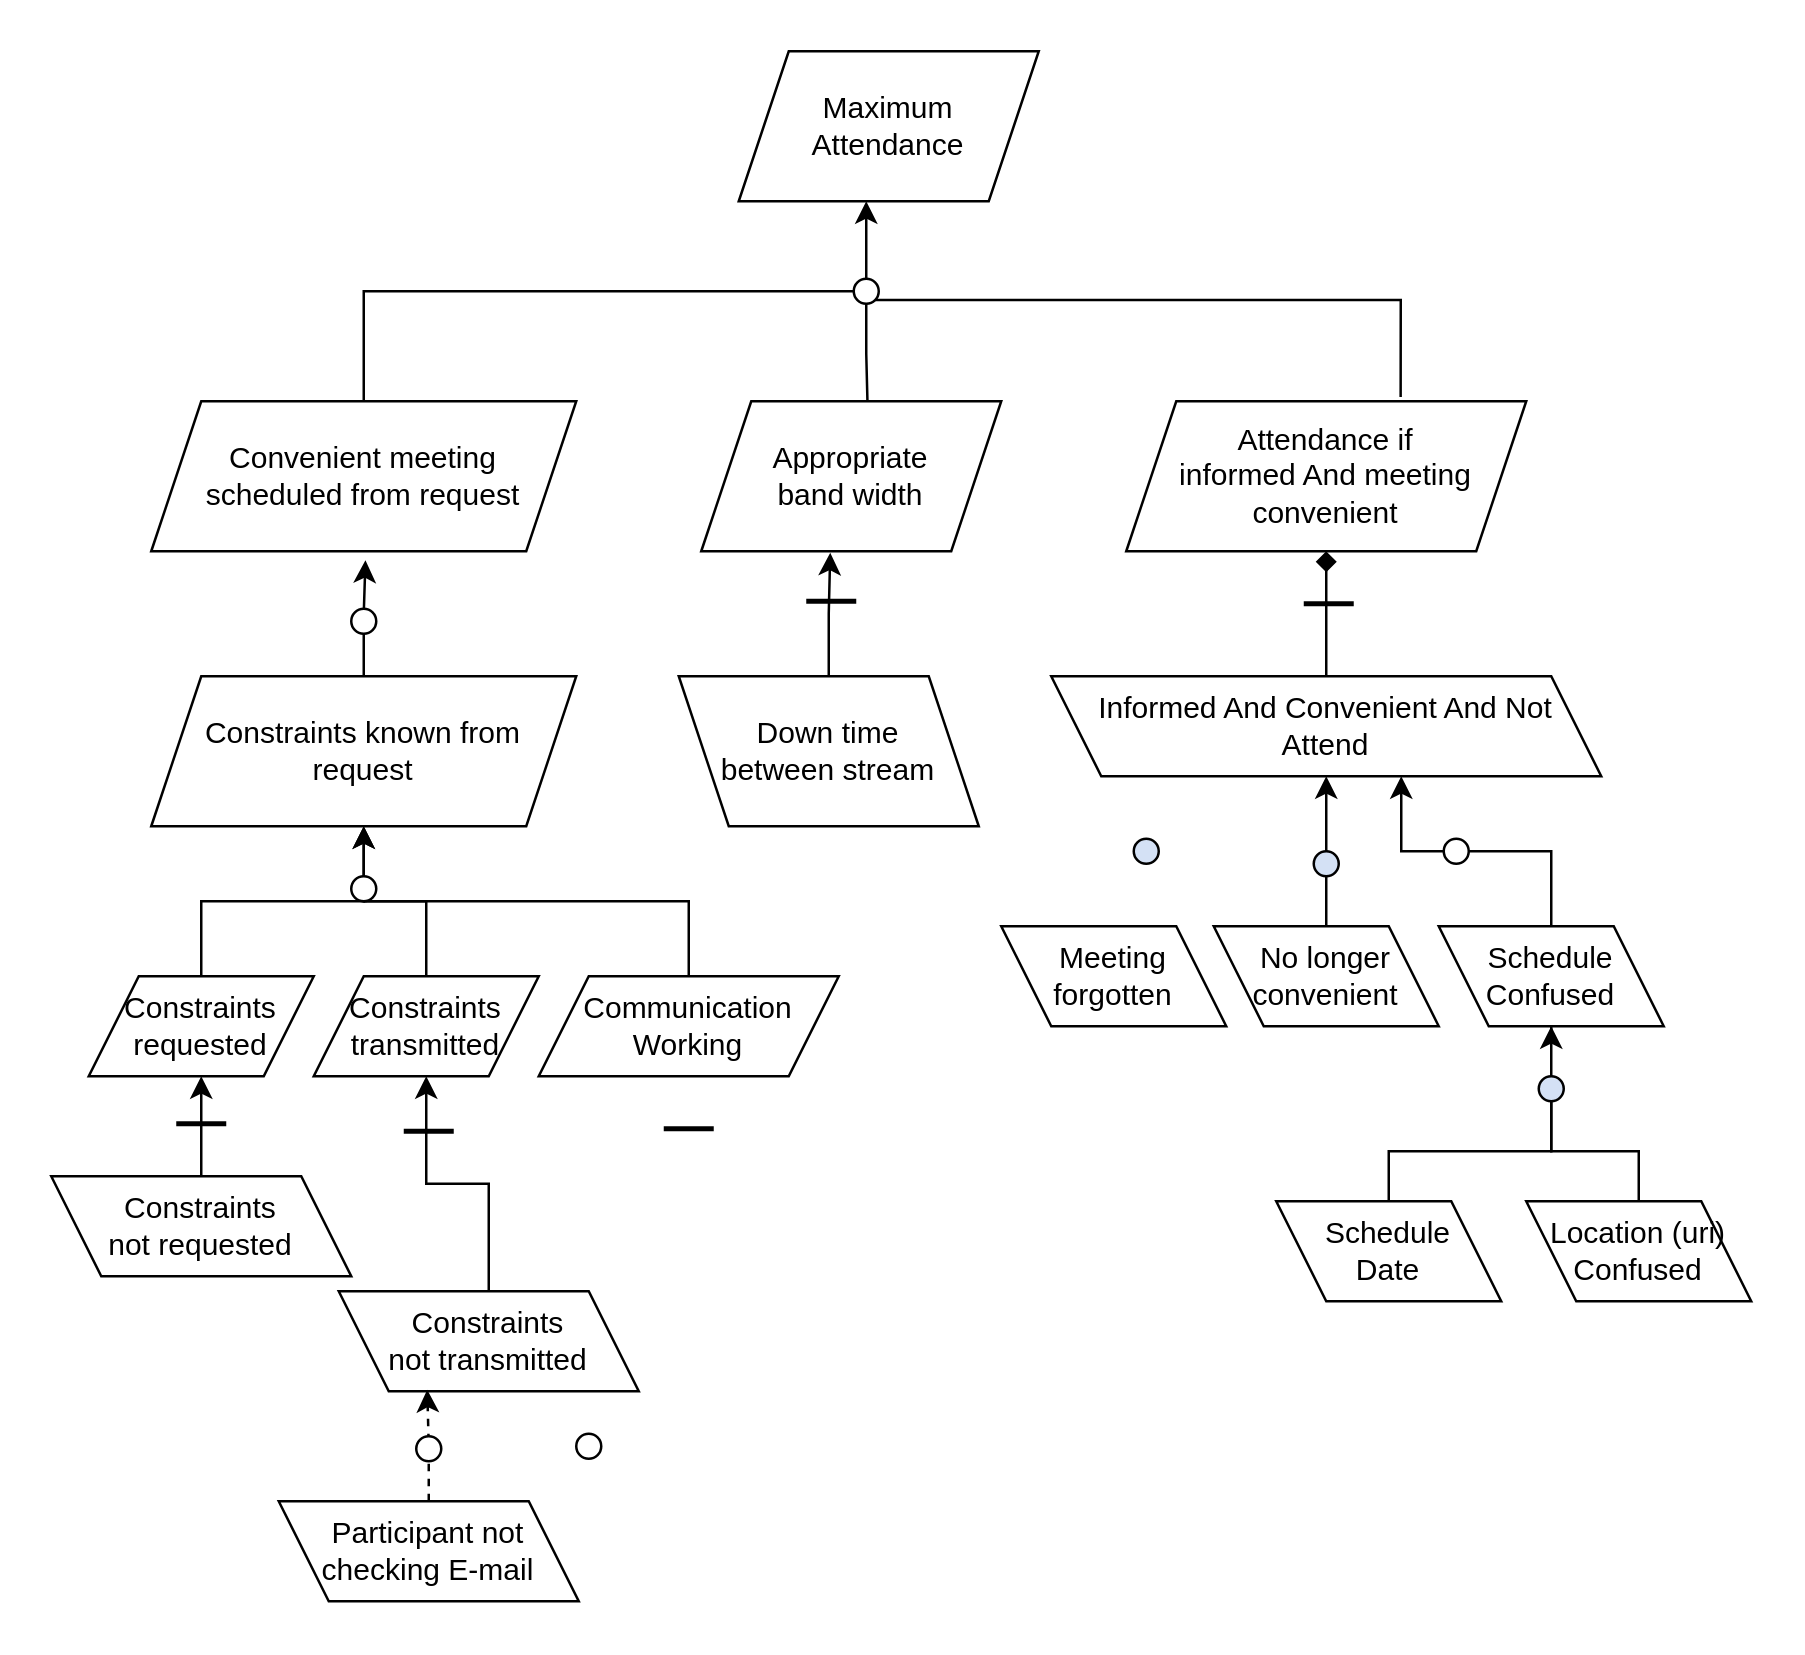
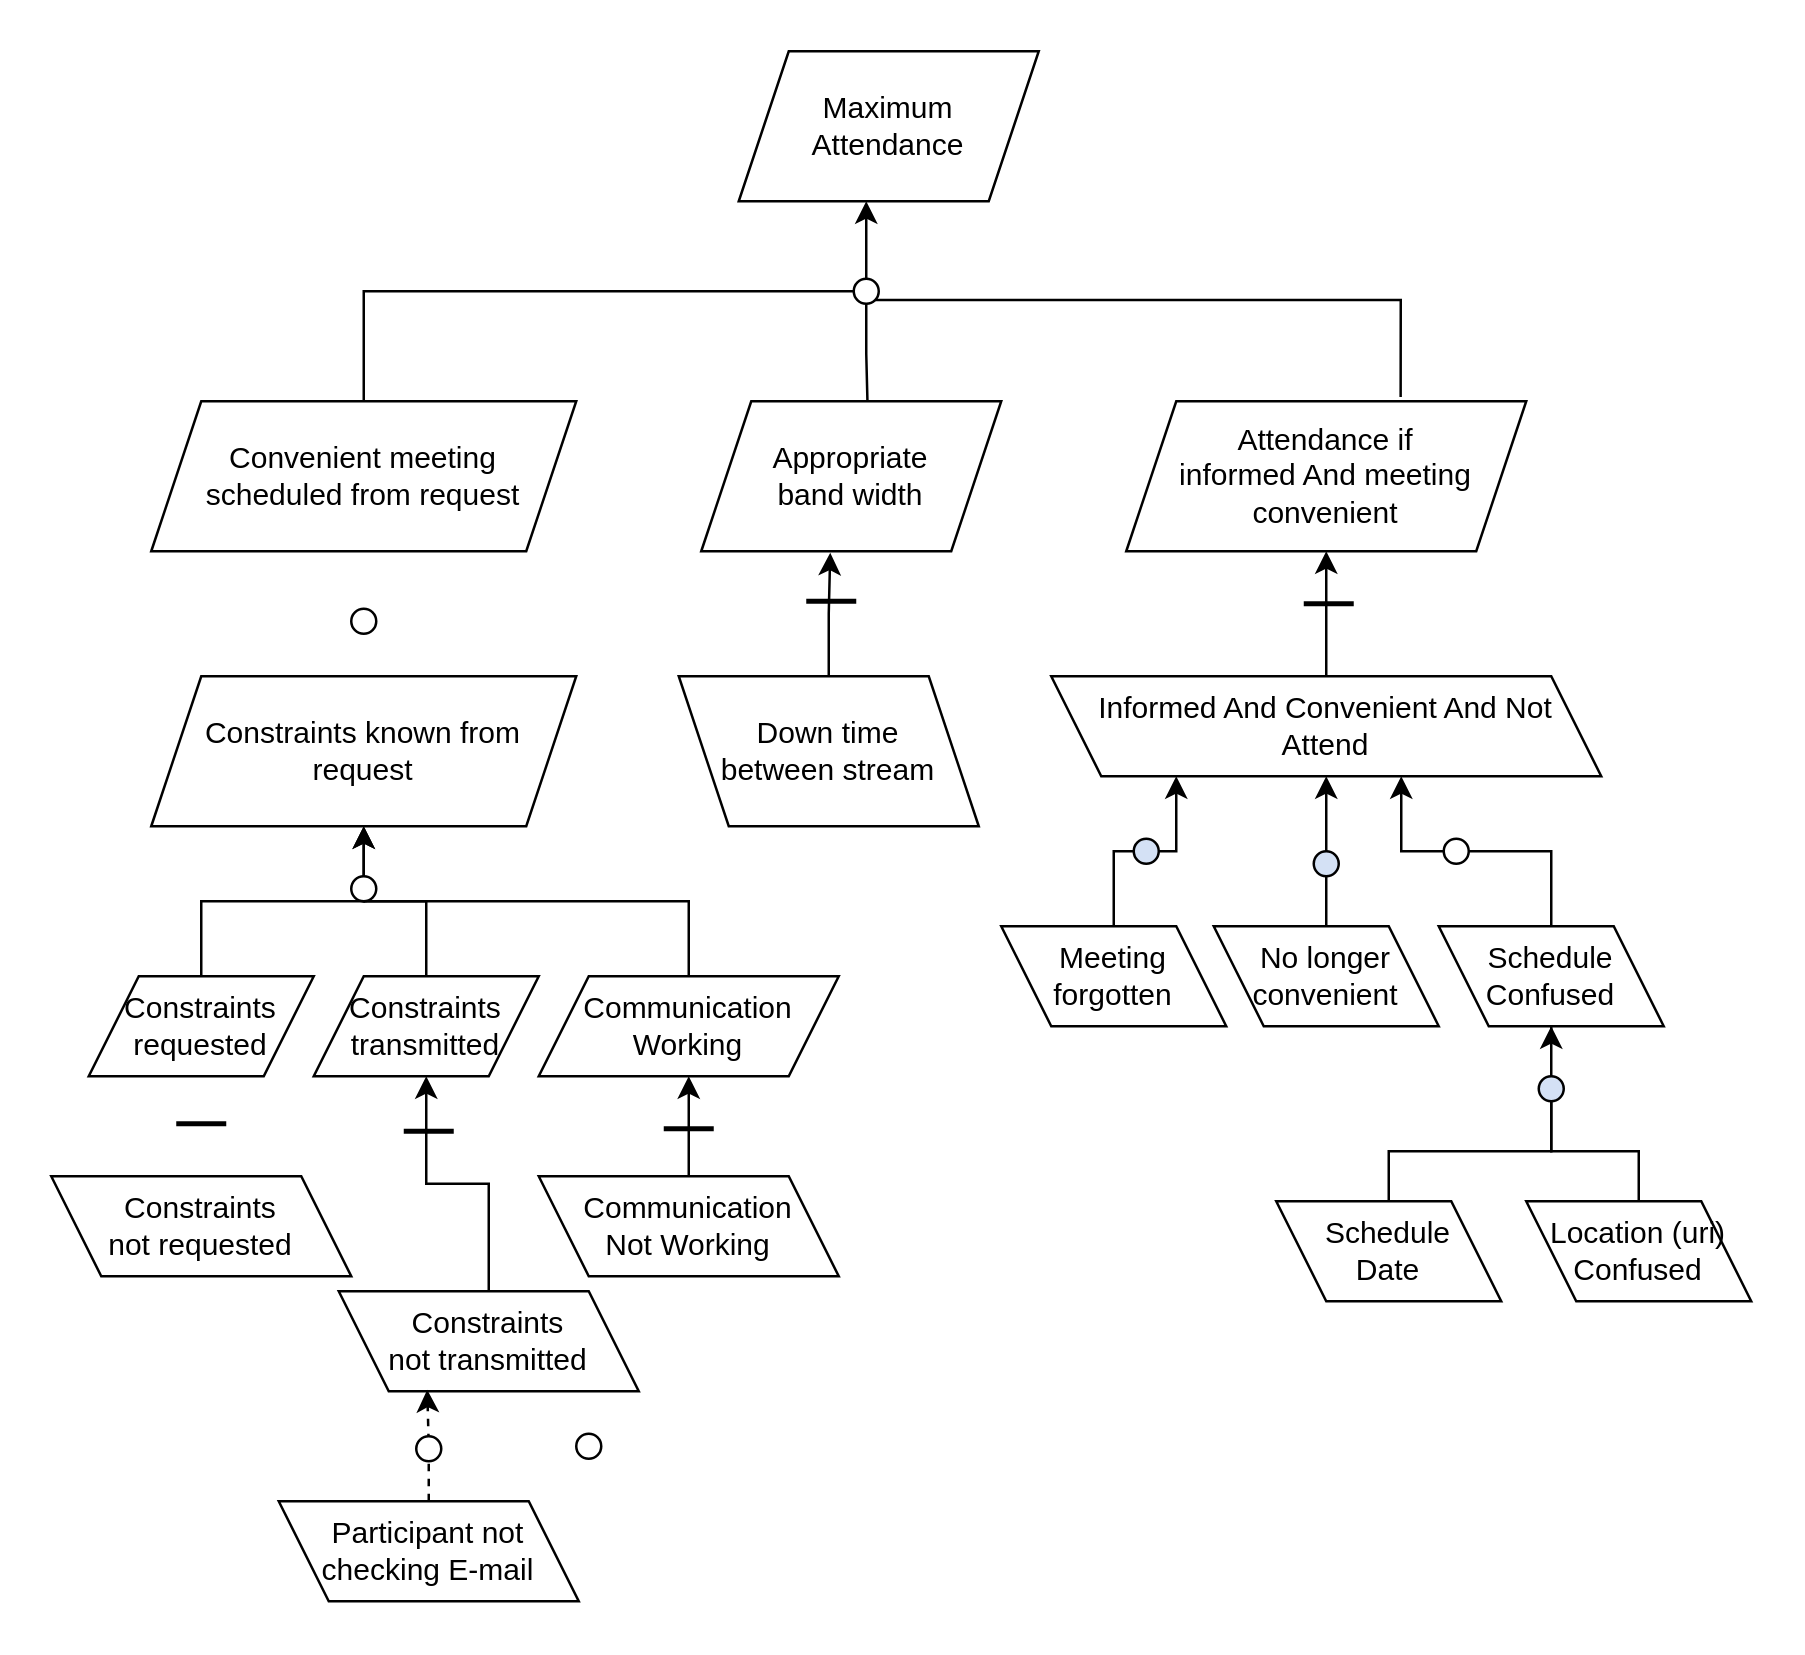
(1326, 572) -> (1326, 570)
(364, 655) -> none
none -> (1114, 879)
(201, 1152) -> none
none -> (689, 1155)
none -> (689, 1226)
